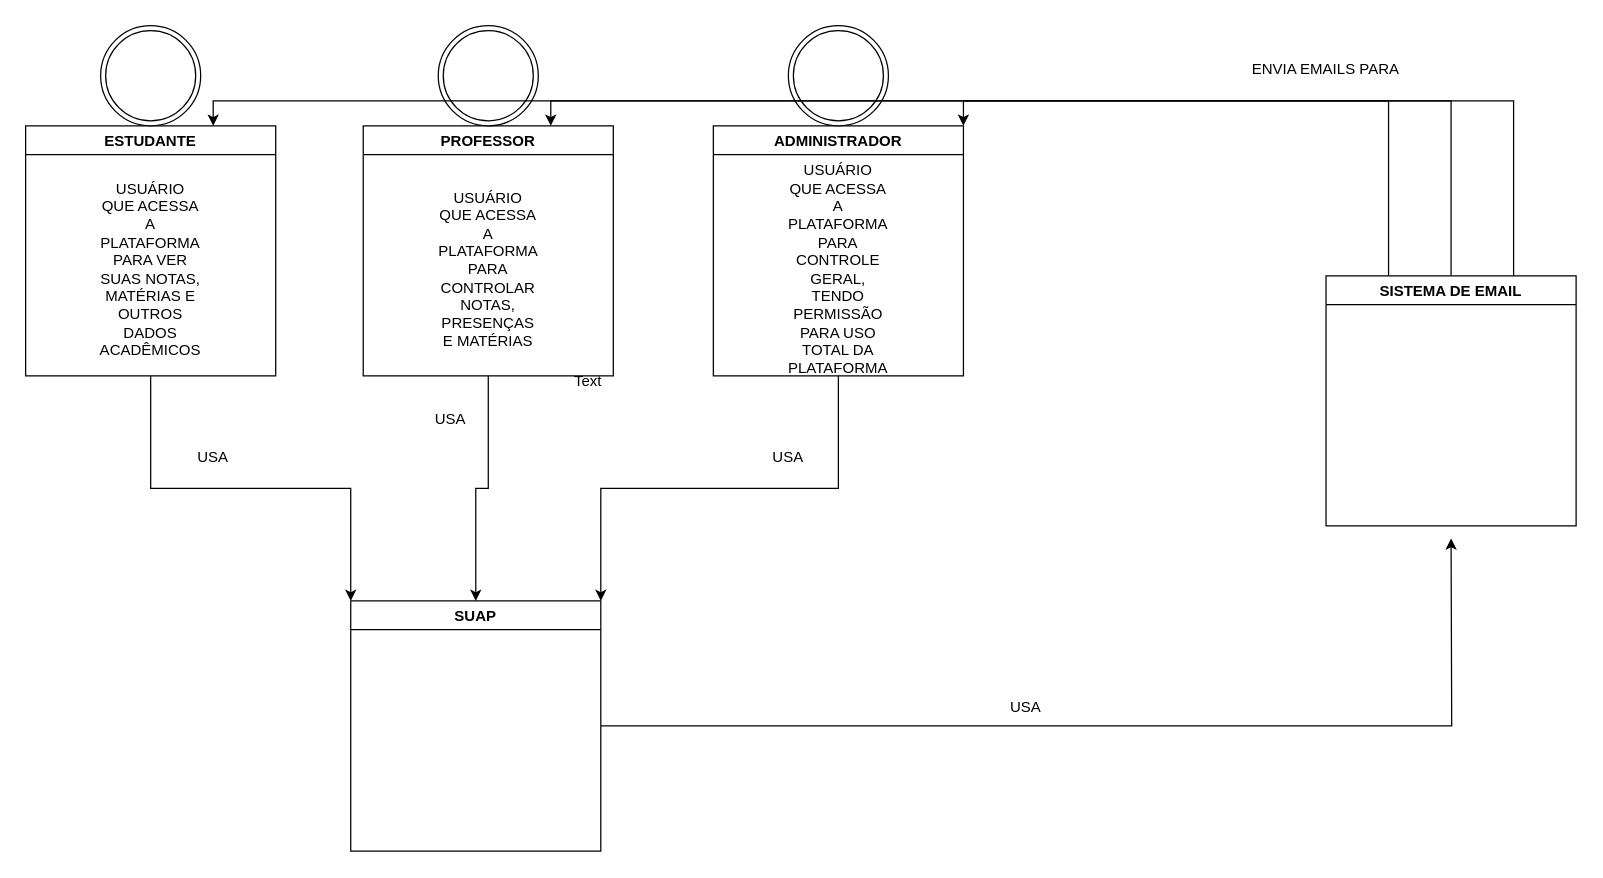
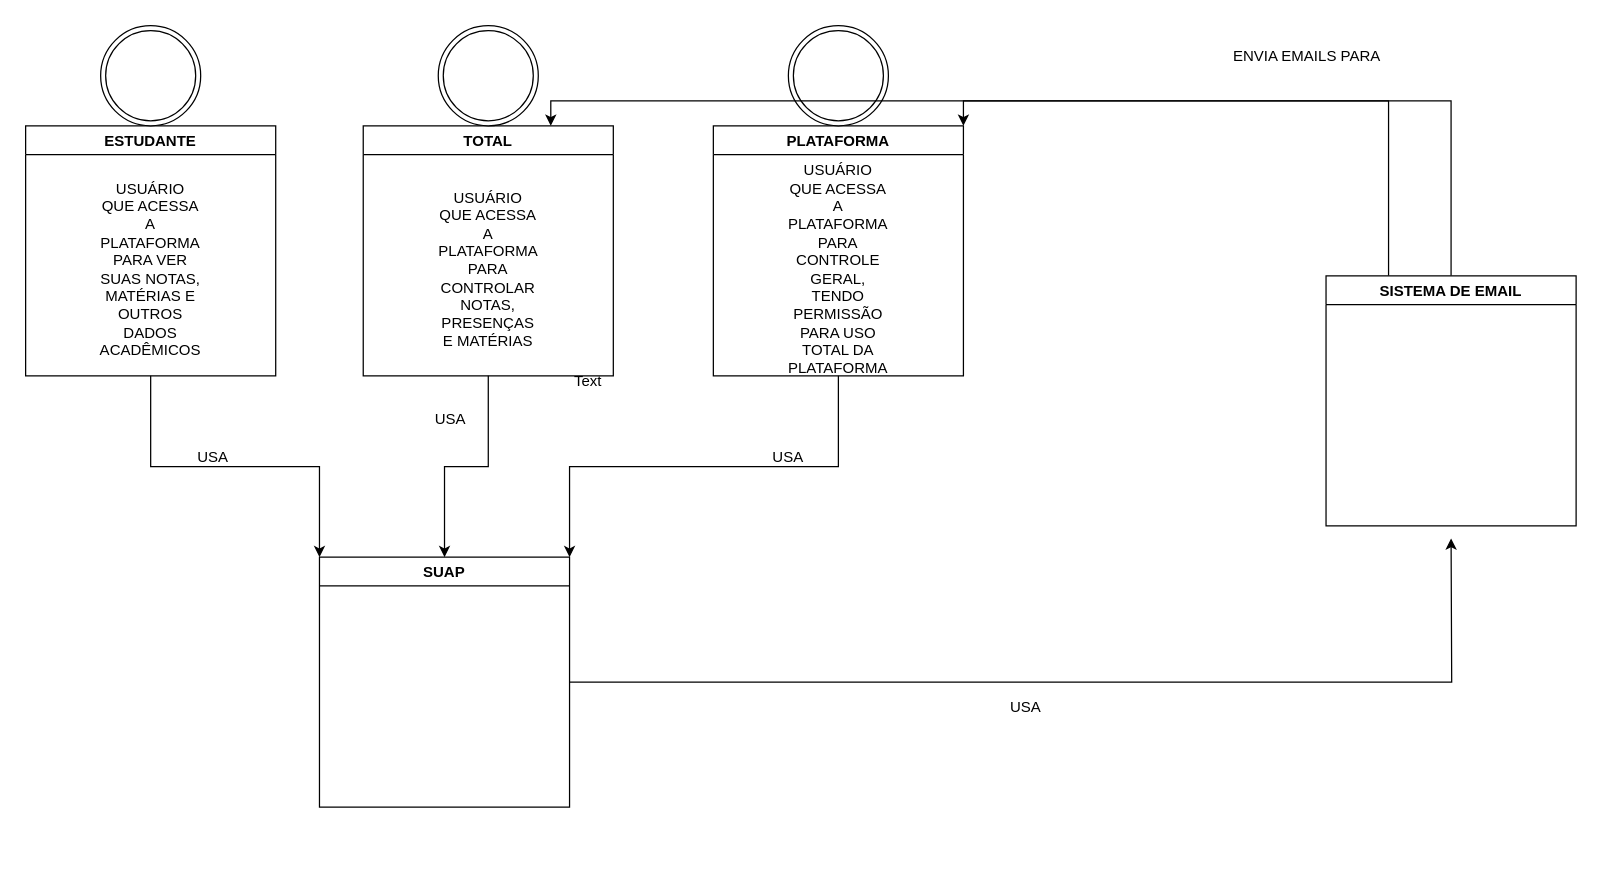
(1326, 69) -> (1307, 57)
(372, 101) -> none
(488, 141) -> (488, 141)
(838, 141) -> (838, 141)
(476, 726) -> (444, 682)
